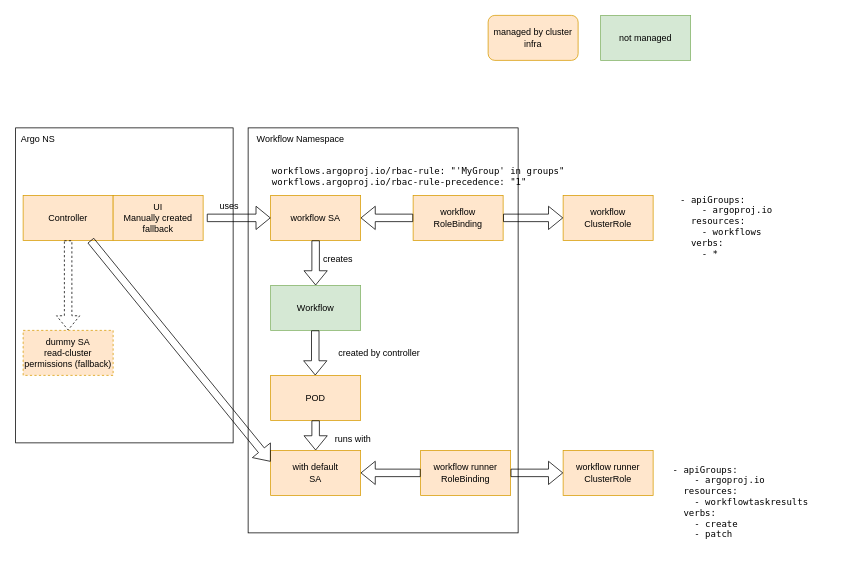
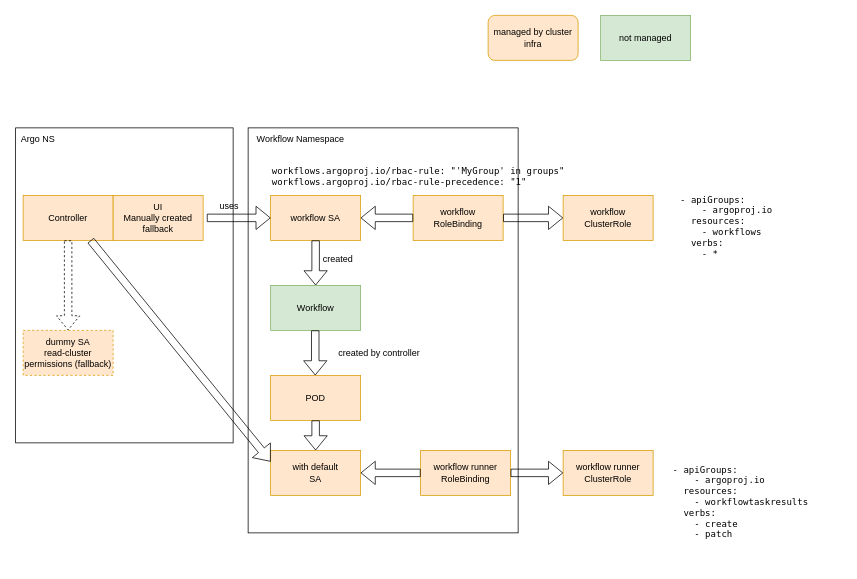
(338, 259) -> (338, 259)
(353, 439) -> none
